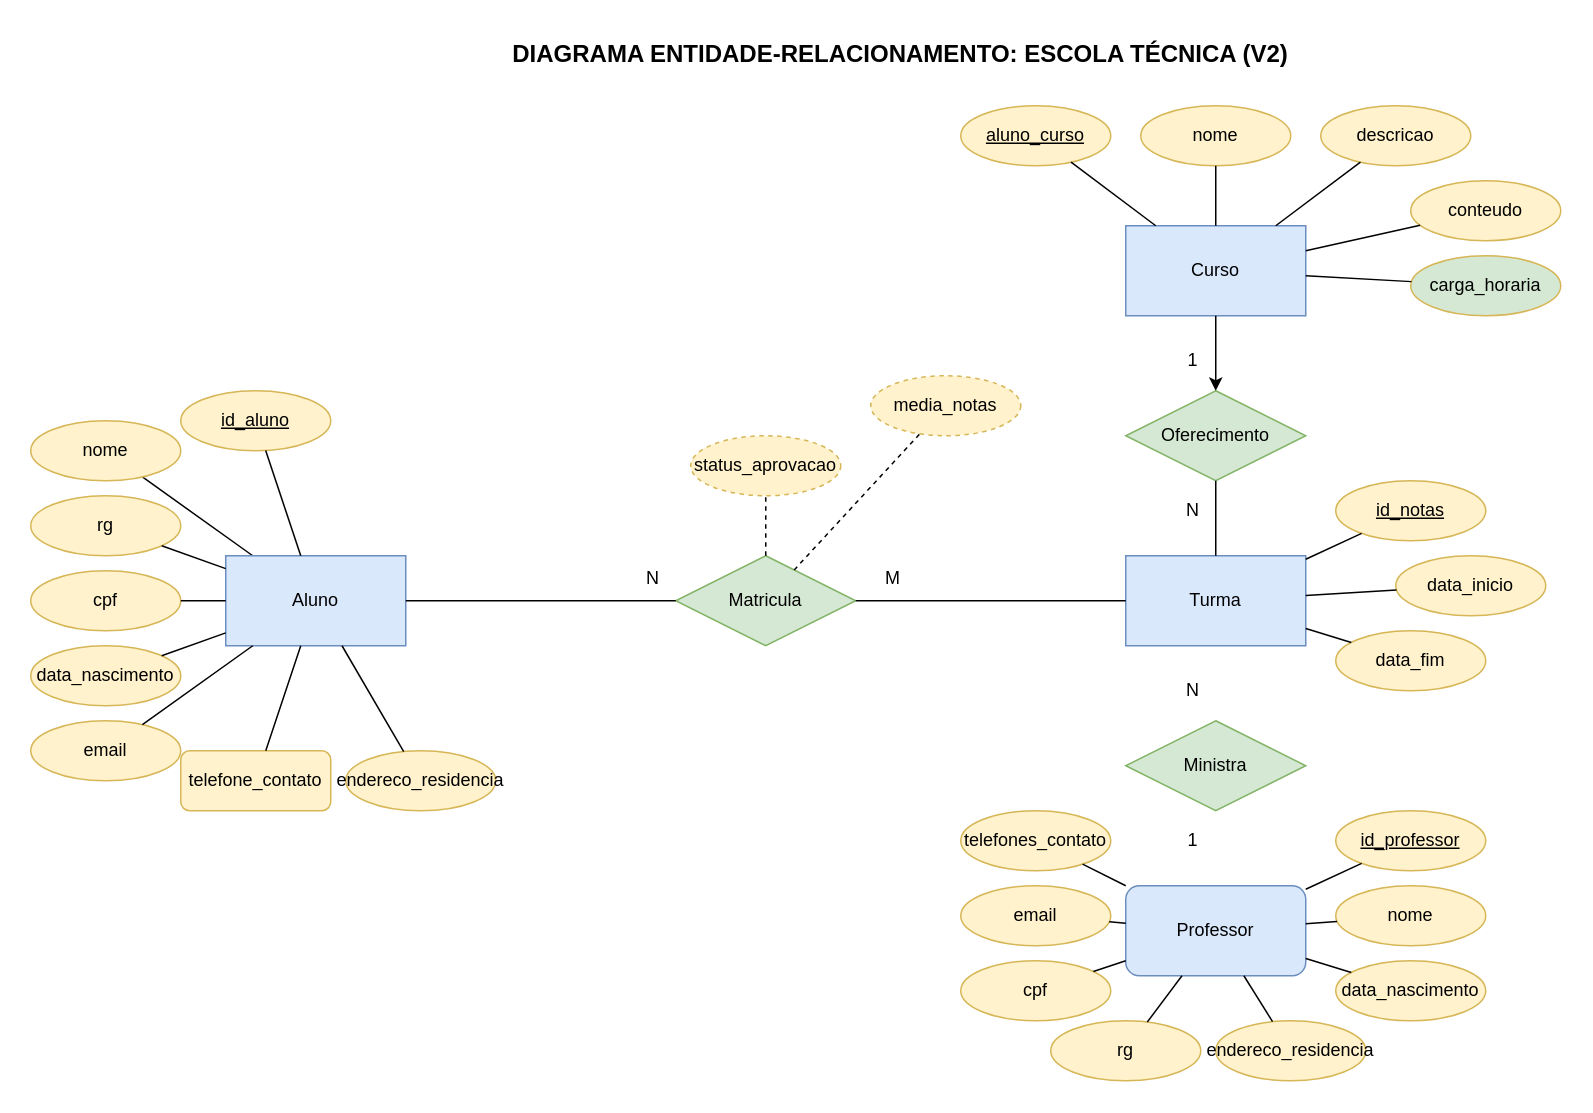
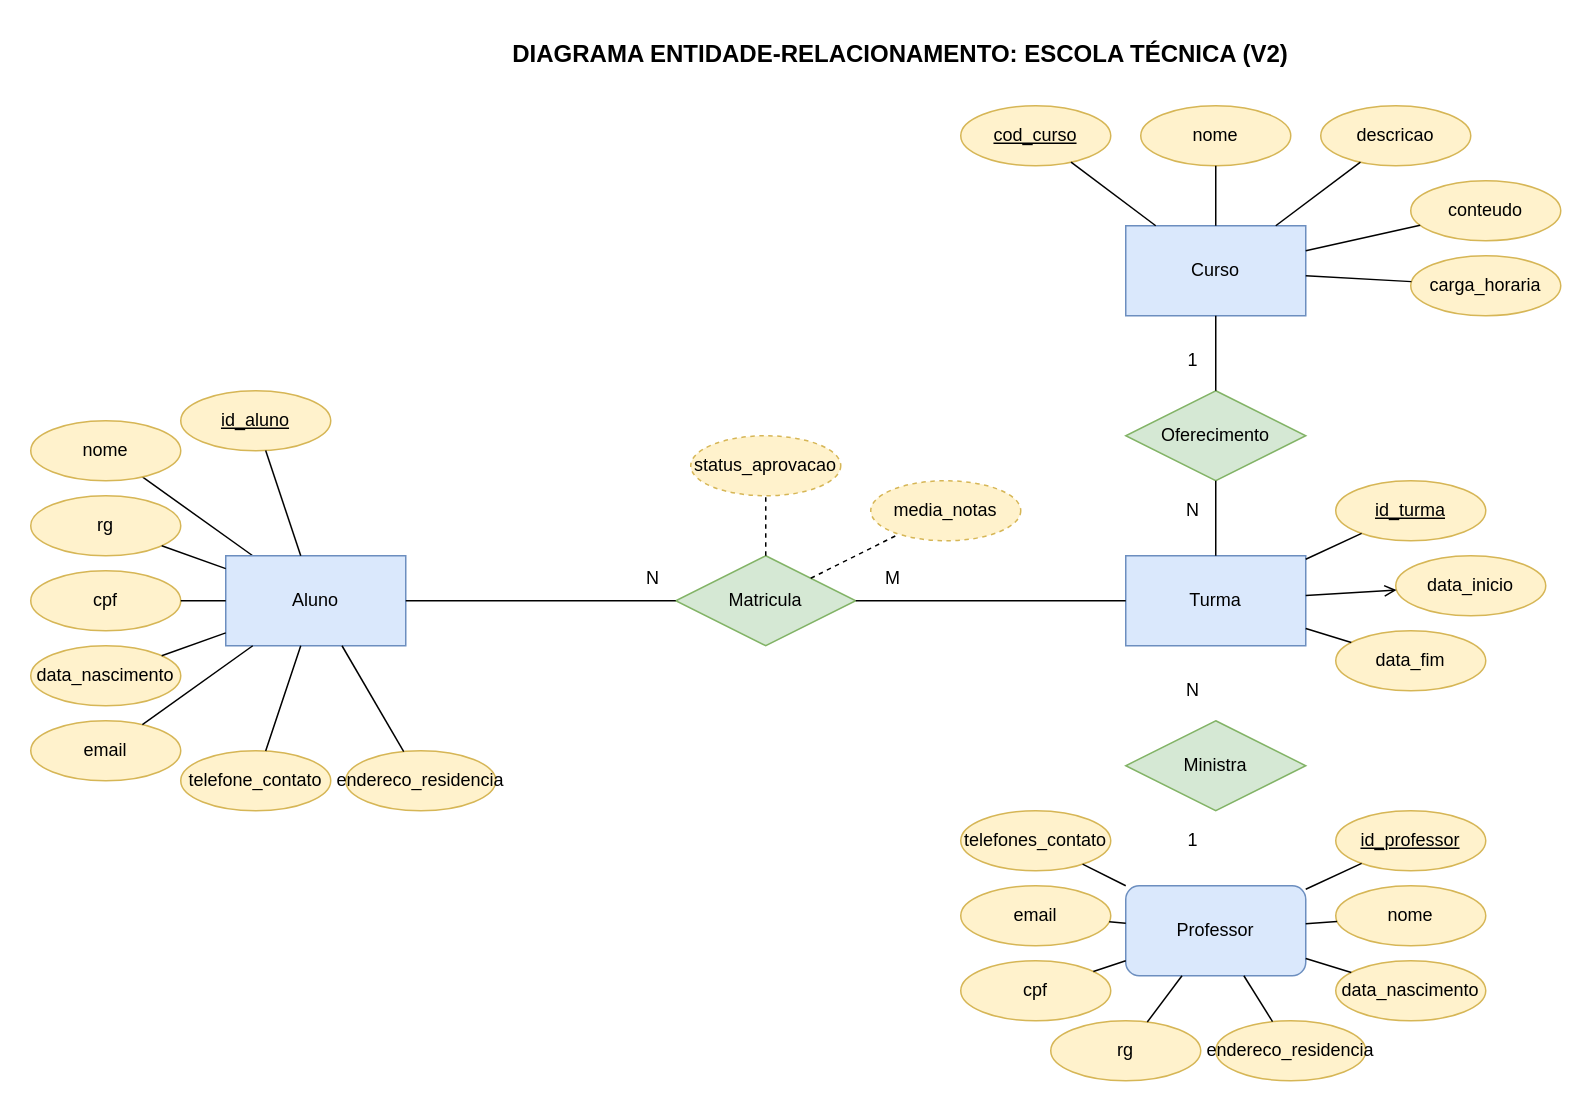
(1036, 136) -> (1036, 136)
(1486, 286) -> (1486, 286)
(1216, 379) -> (1216, 383)
(946, 406) -> (946, 511)
(1411, 511) -> (1411, 511)
(1390, 590) -> (1389, 591)
(256, 781) -> (256, 781)
